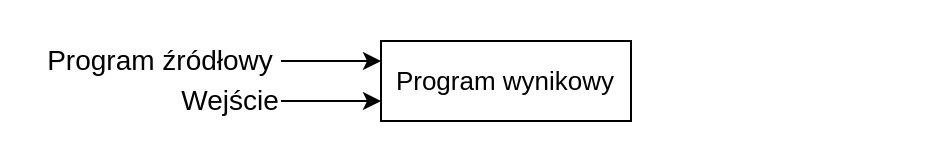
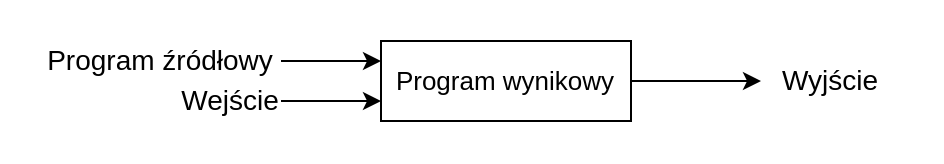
none -> (689, 81)
none -> (831, 81)
